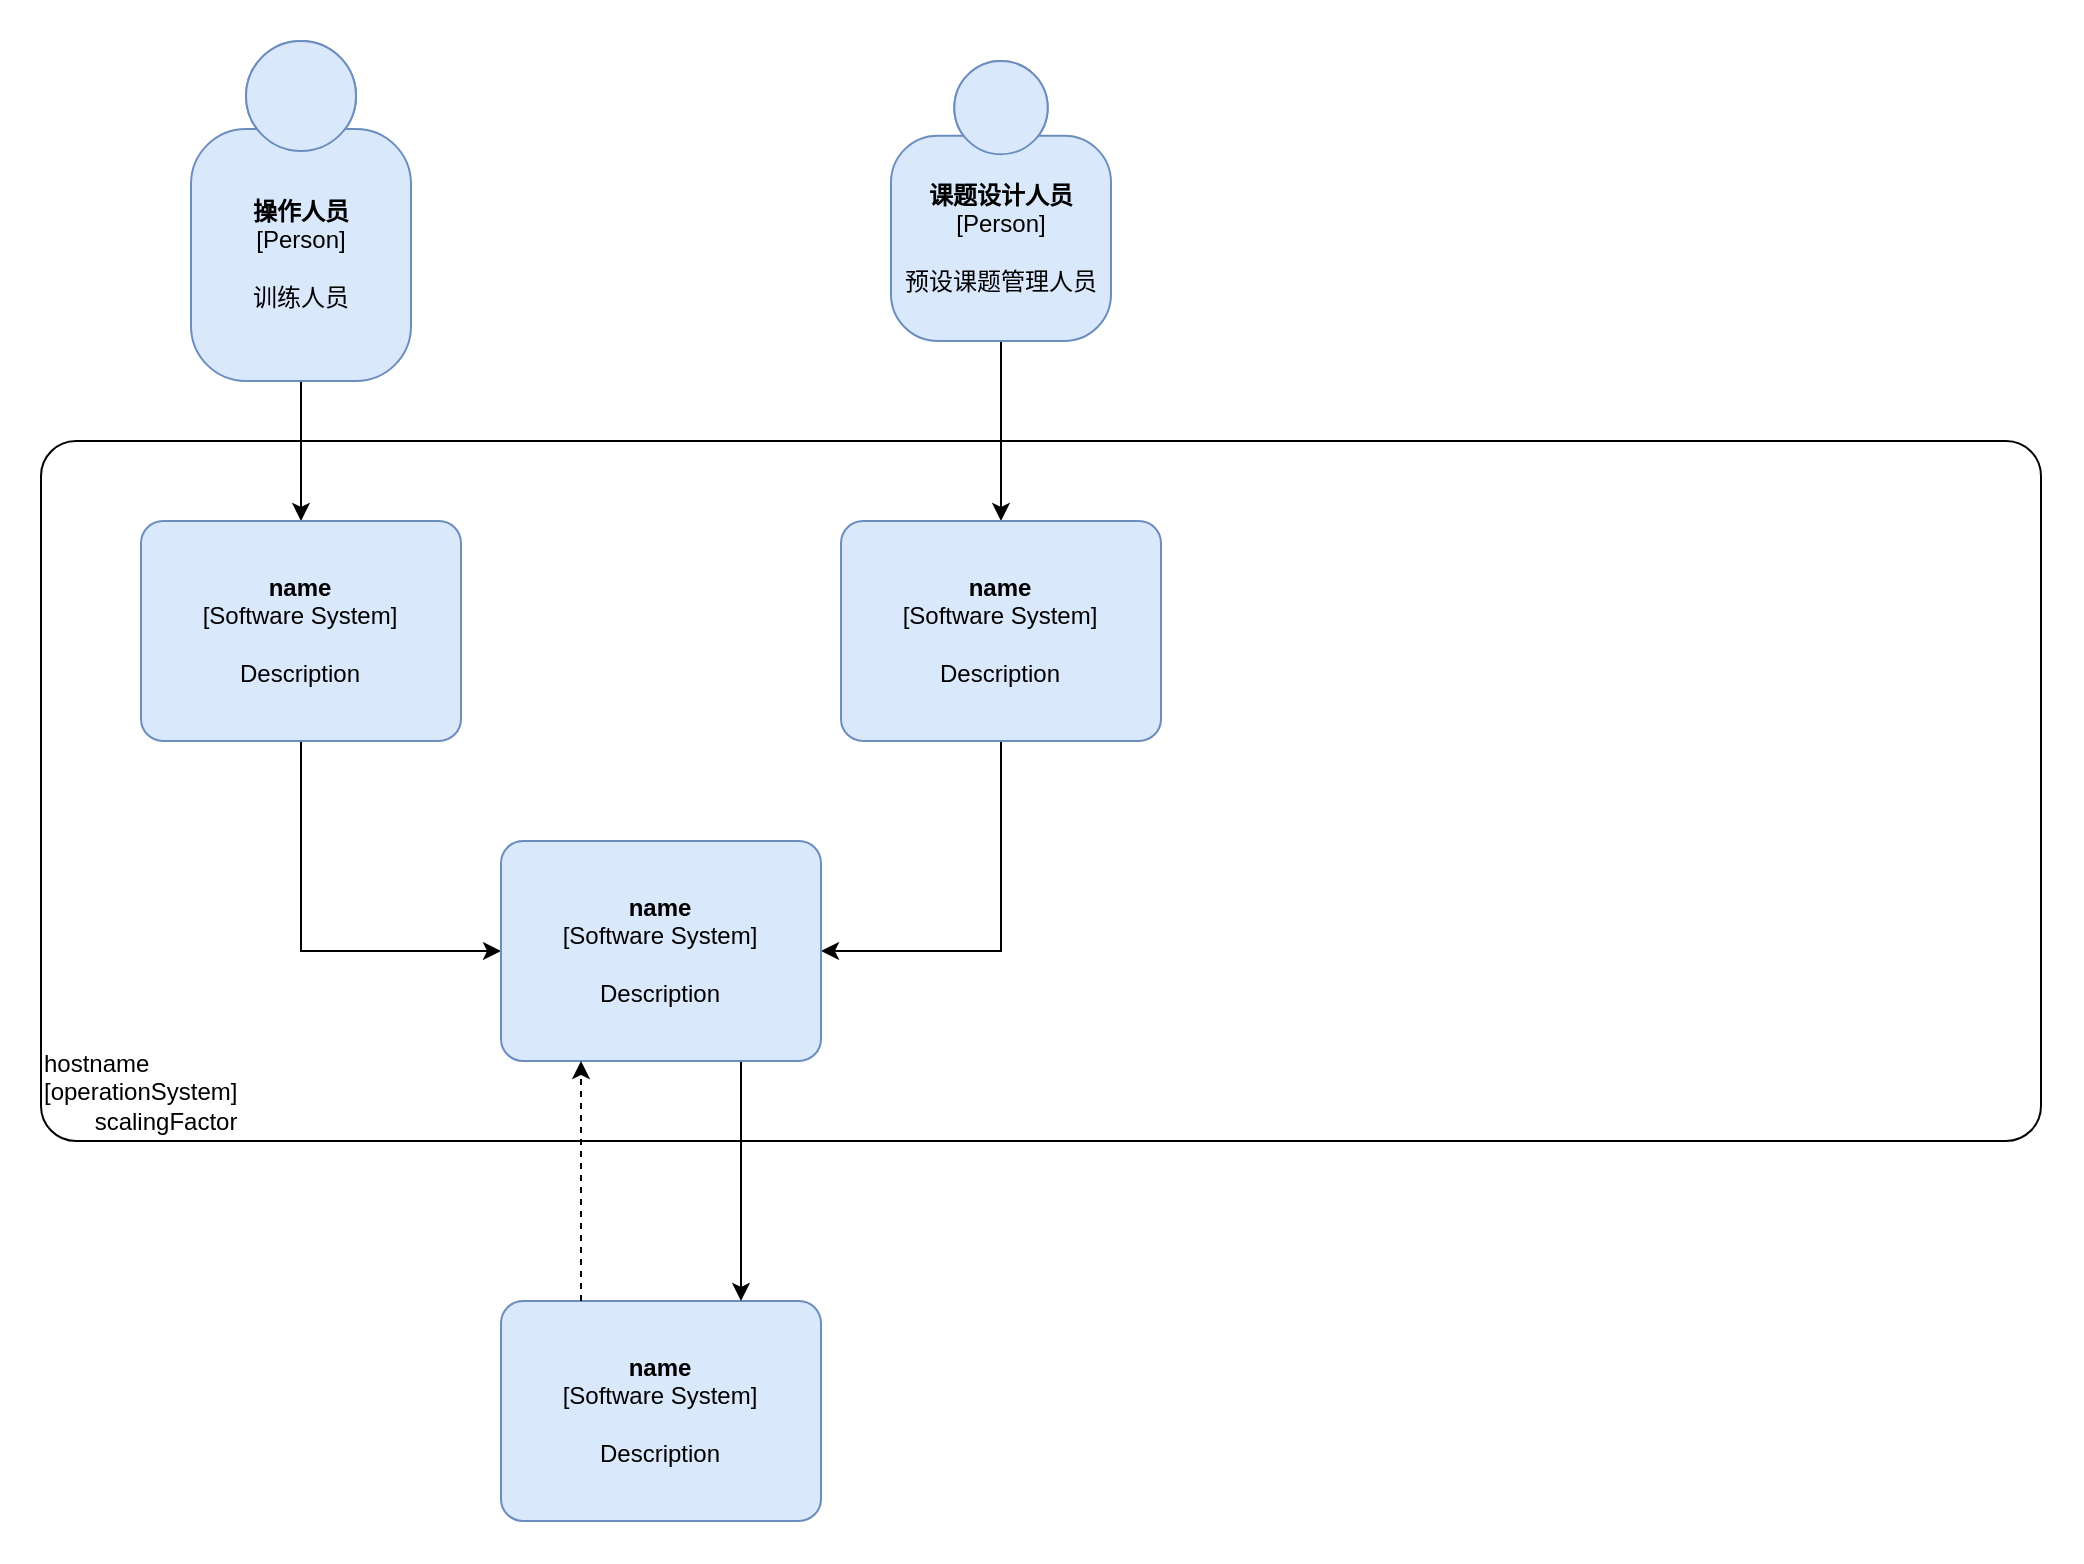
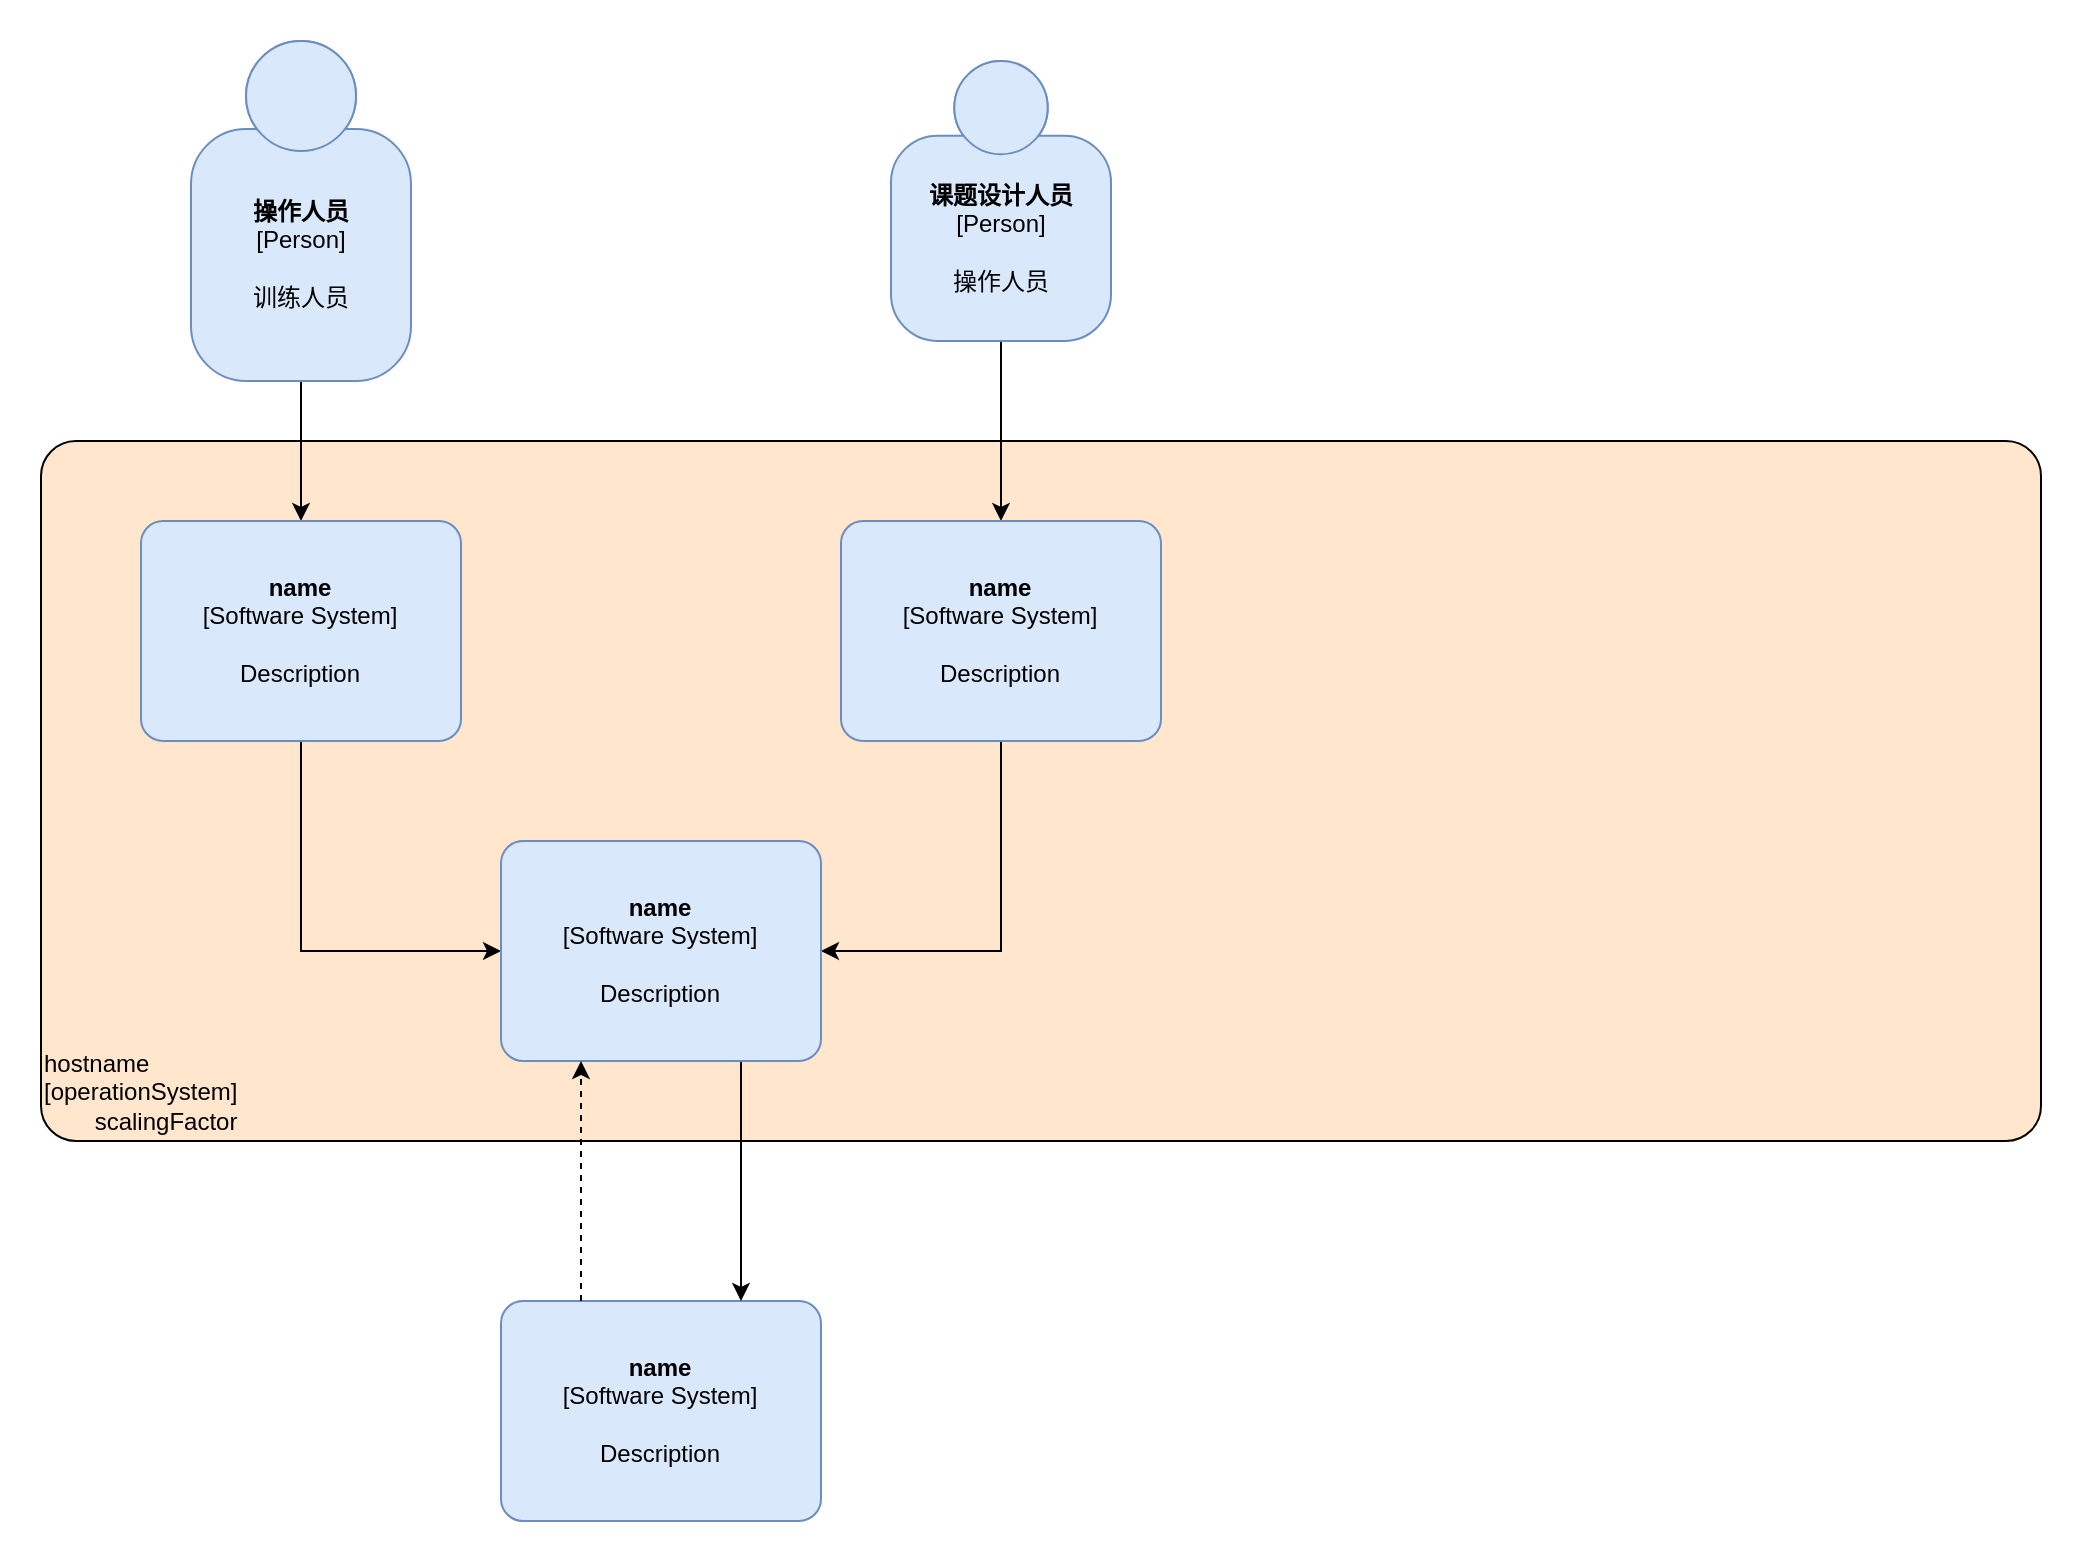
(1002, 239) -> (1002, 239)
(1041, 791) -> (1041, 791)
